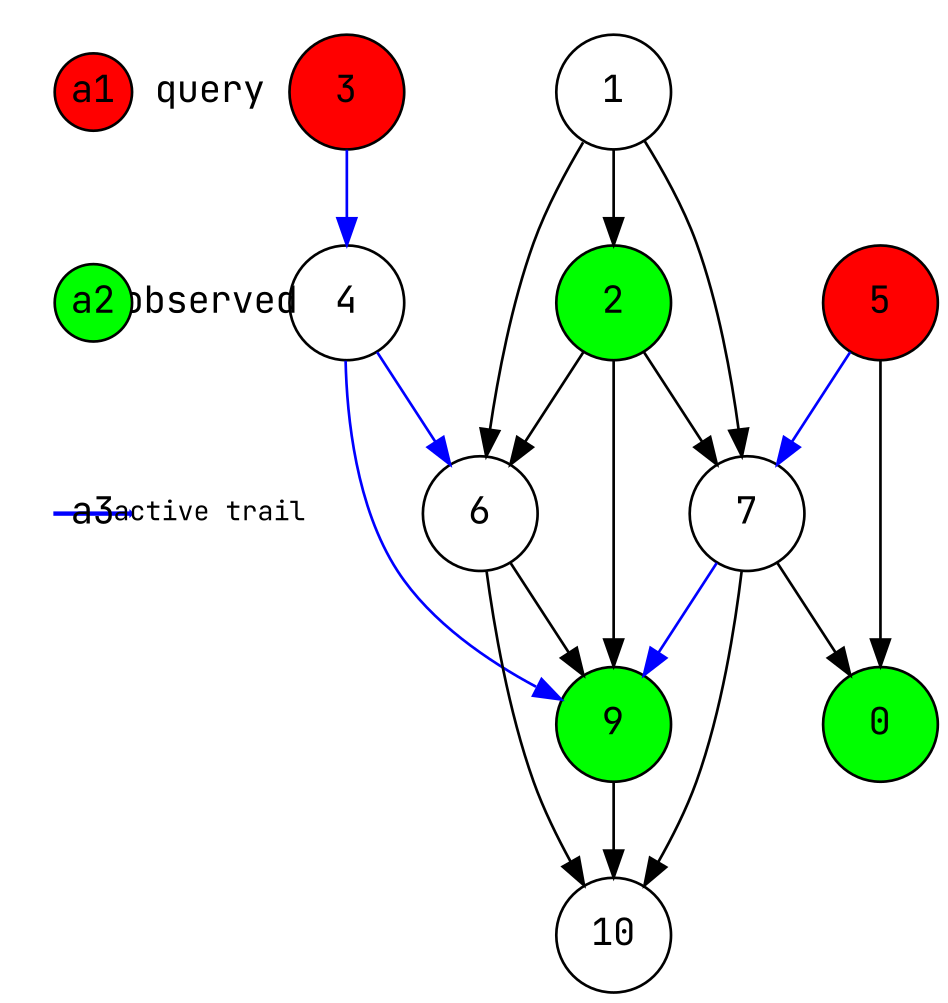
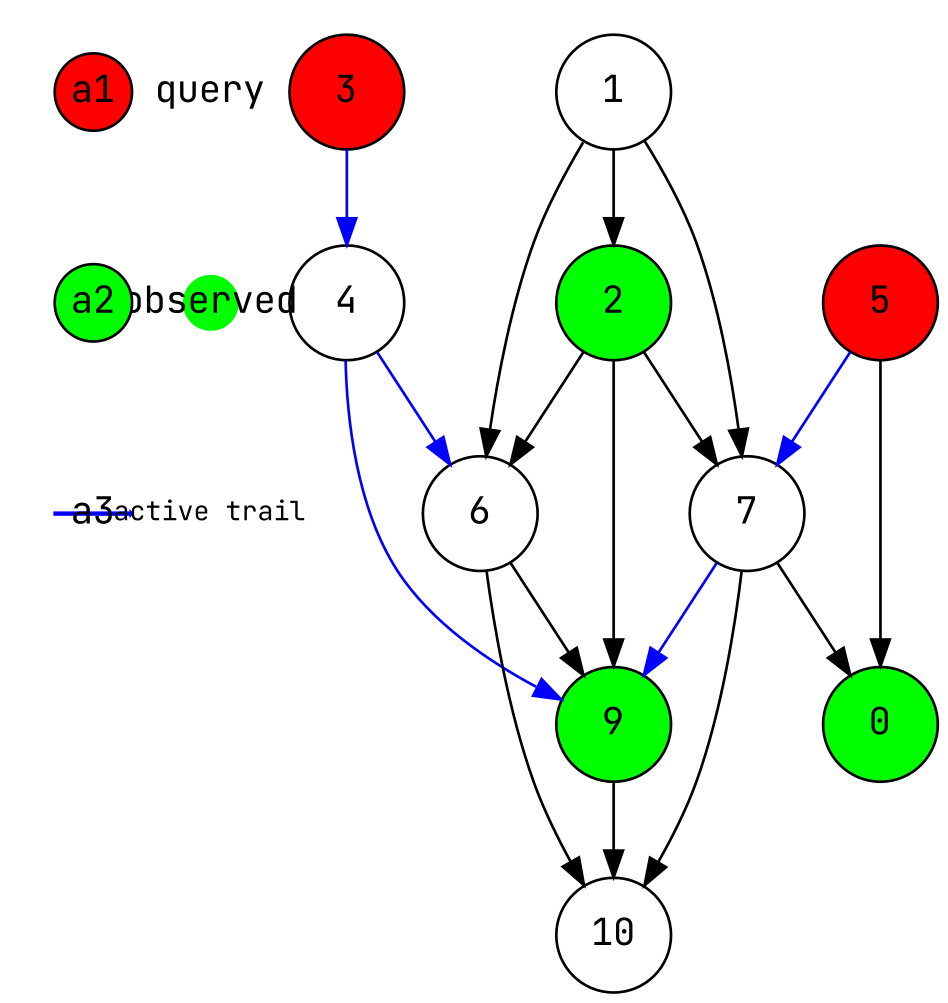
(211, 303) -> (211, 303)
